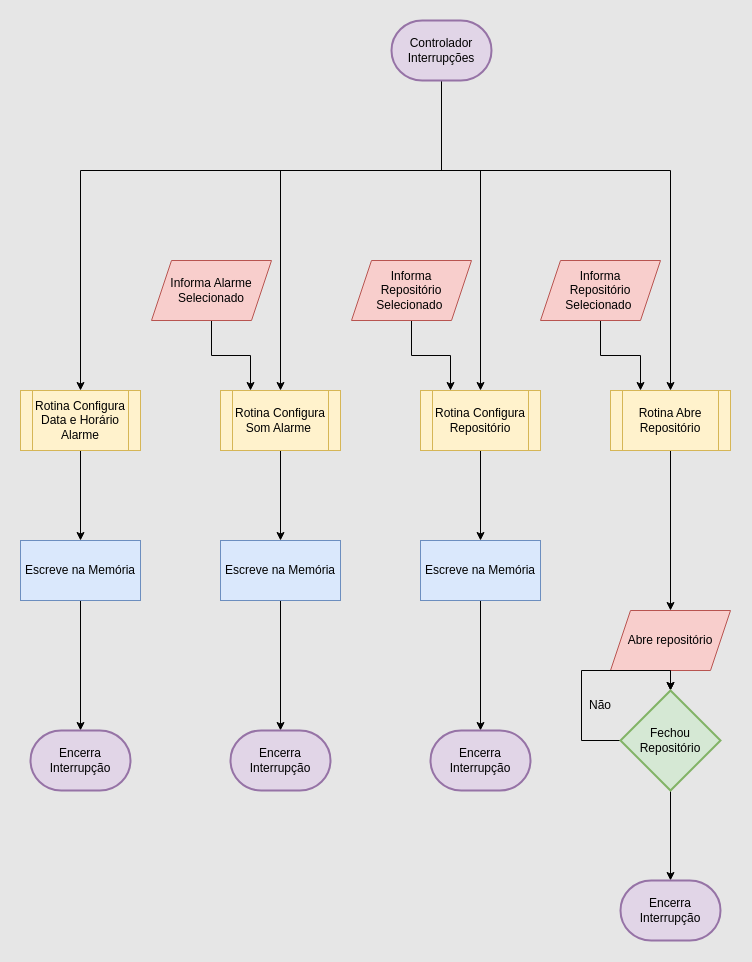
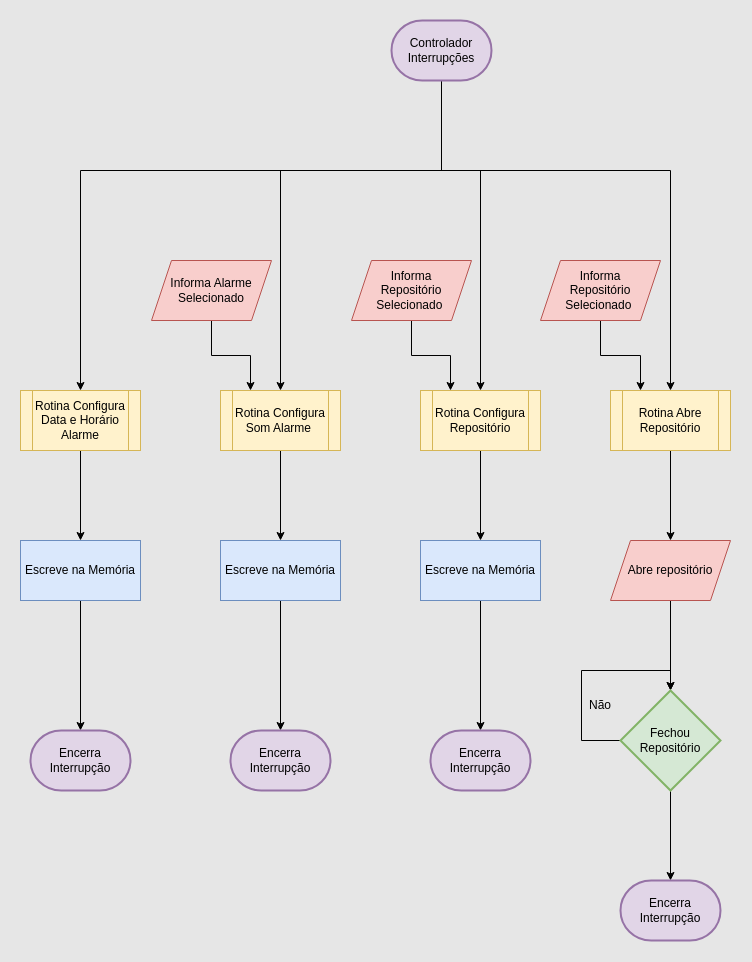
(671, 641) -> (671, 571)
